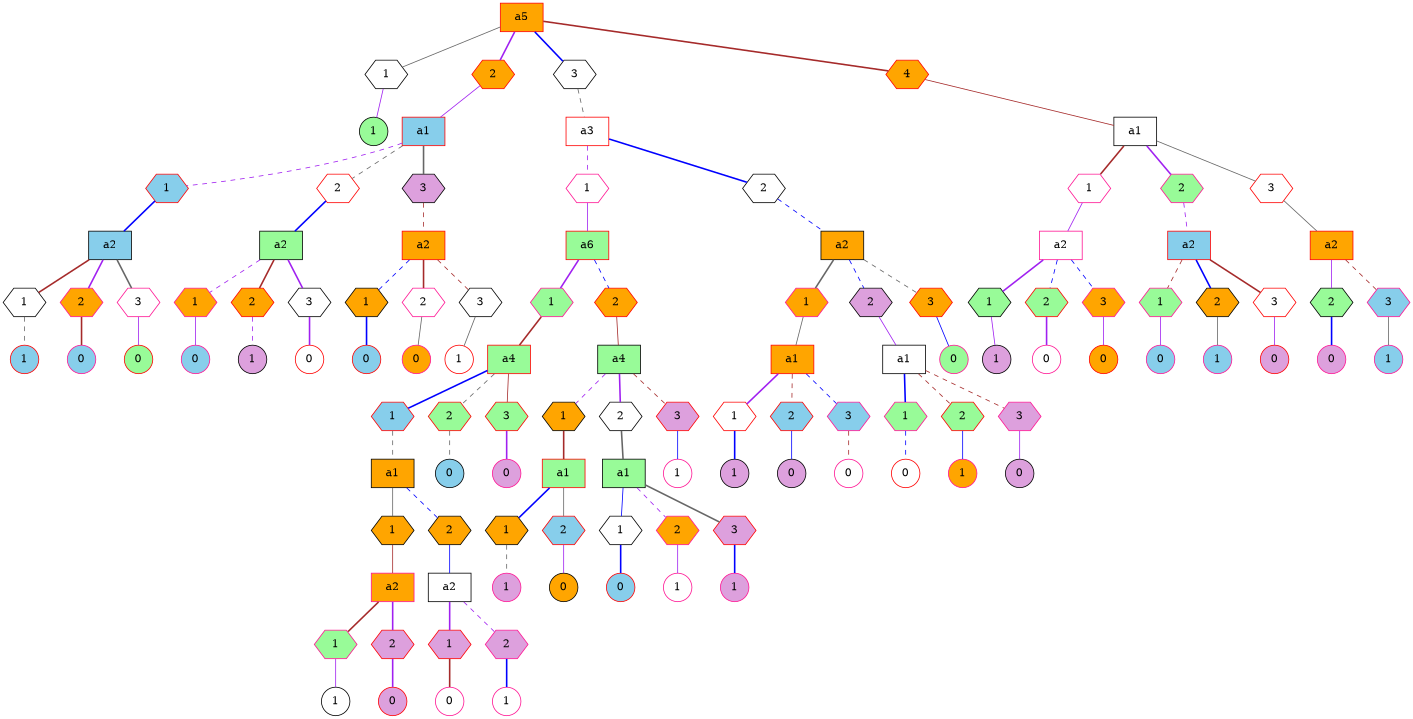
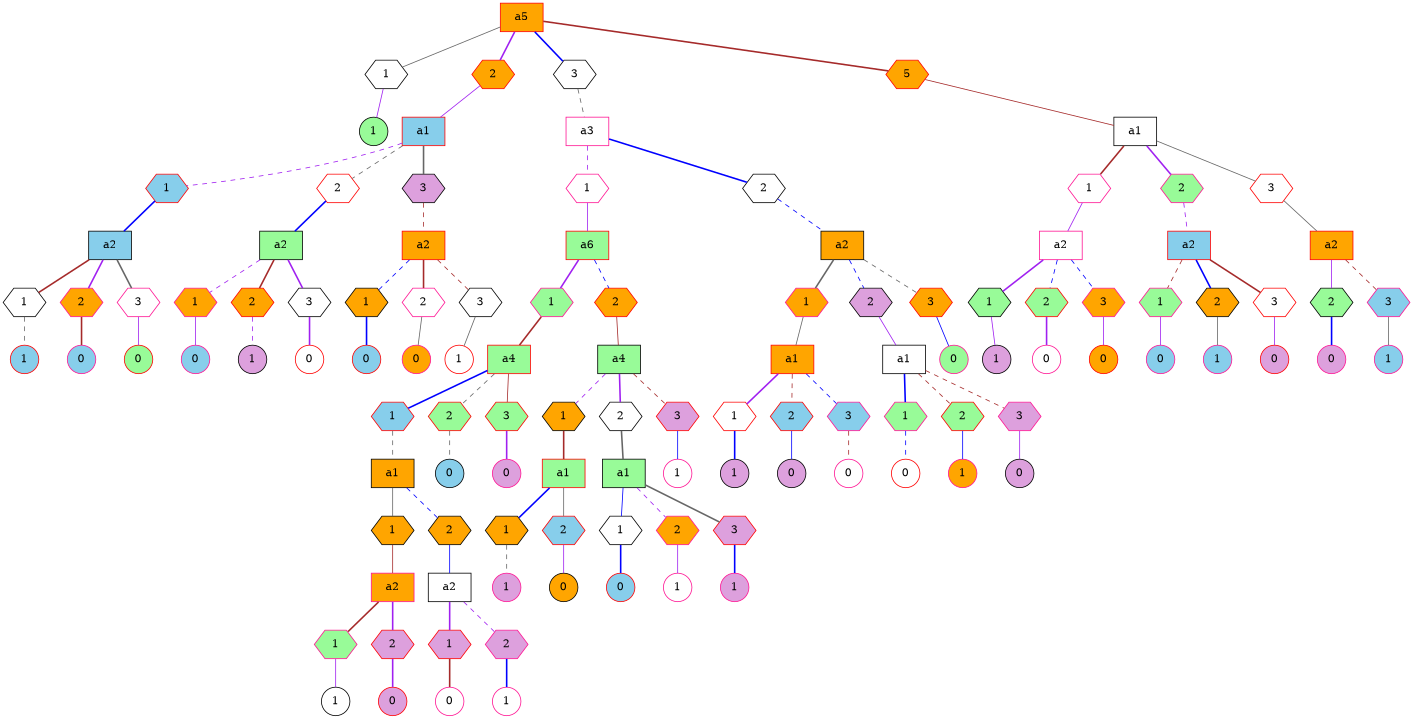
(907, 74) -> (907, 74)
(587, 131) -> (587, 131)
